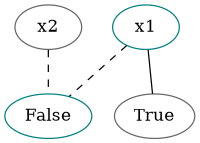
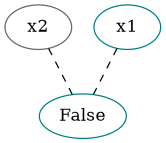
(155, 116) -> none
